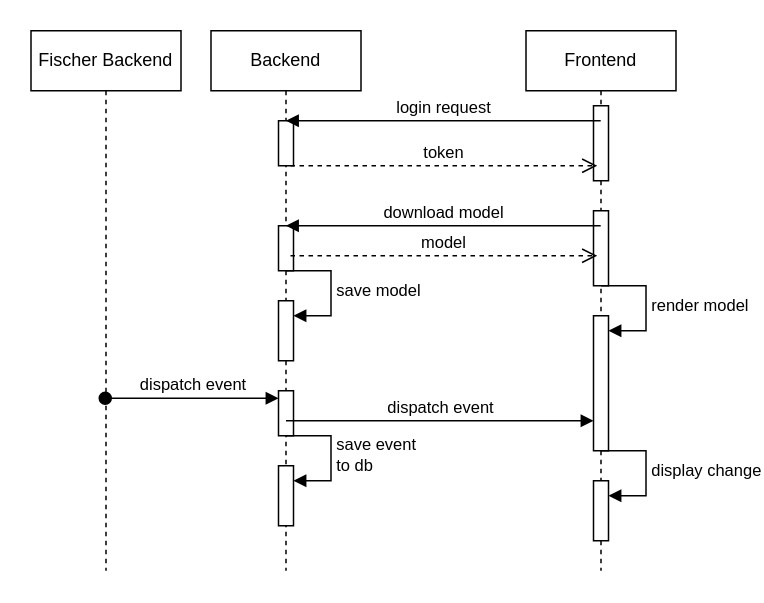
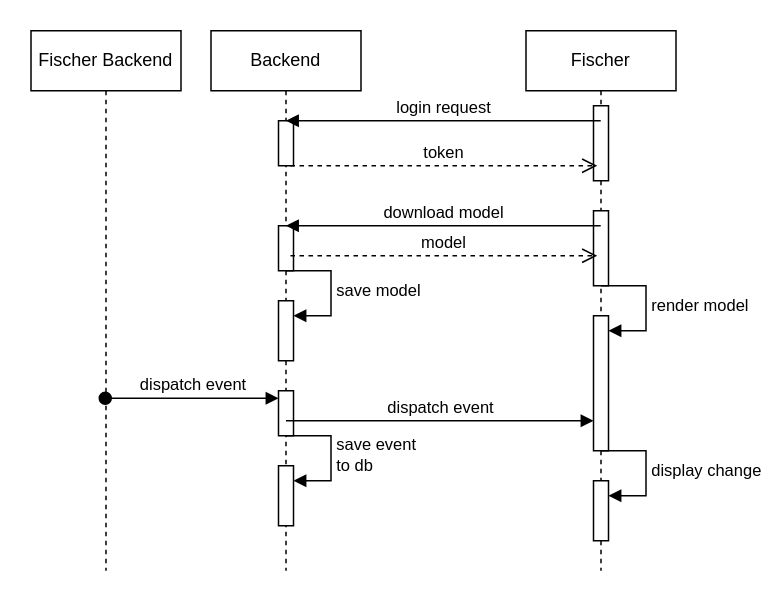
(601, 61) -> (601, 61)
